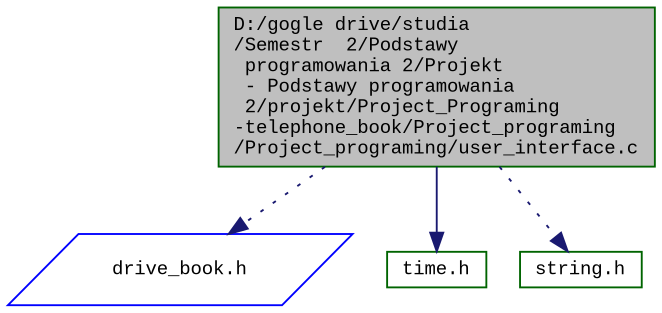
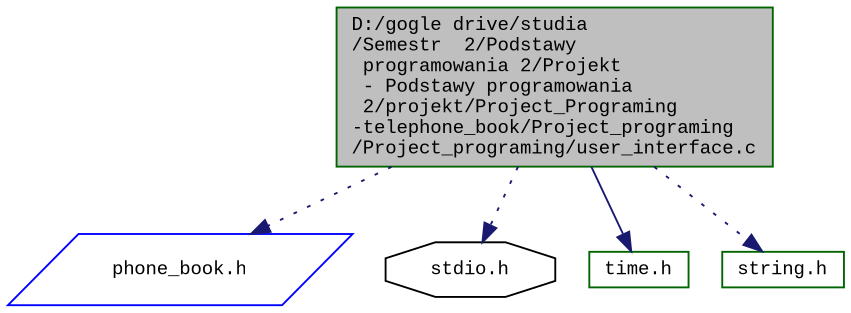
(180, 270) -> (180, 270)
none -> (470, 270)
